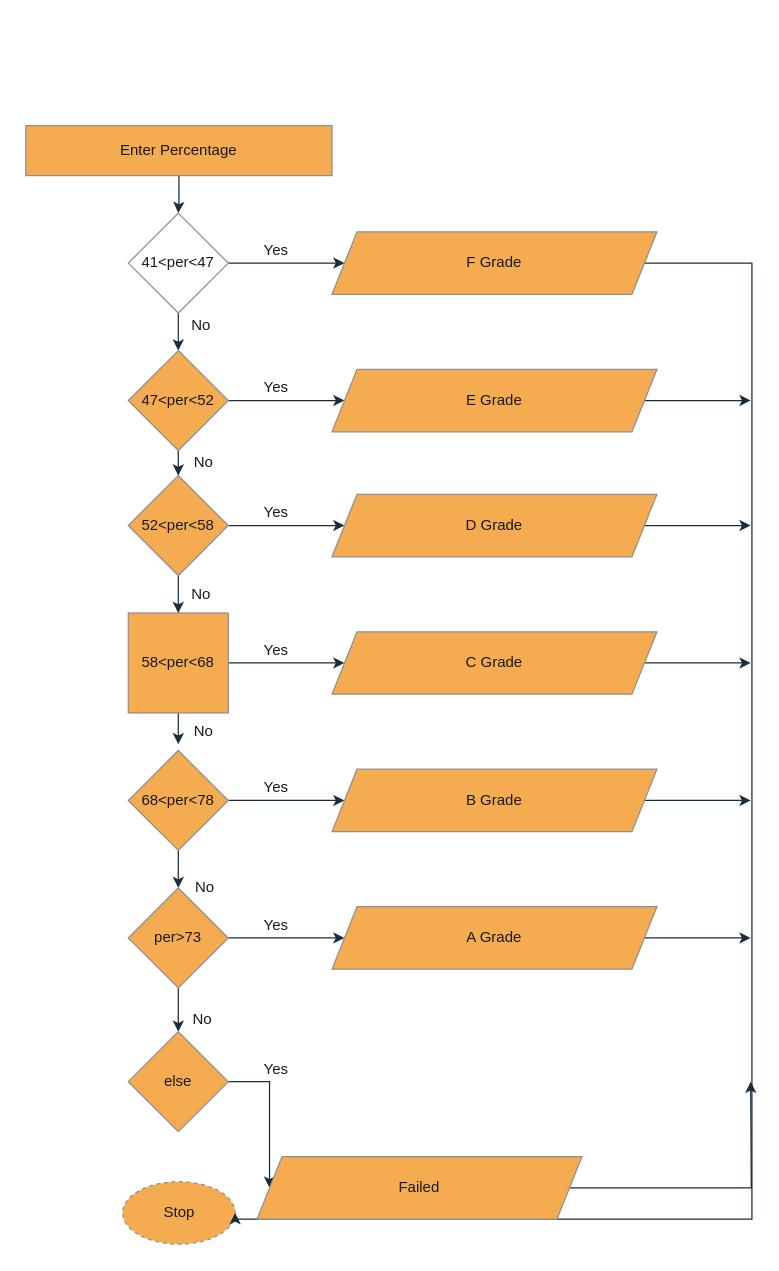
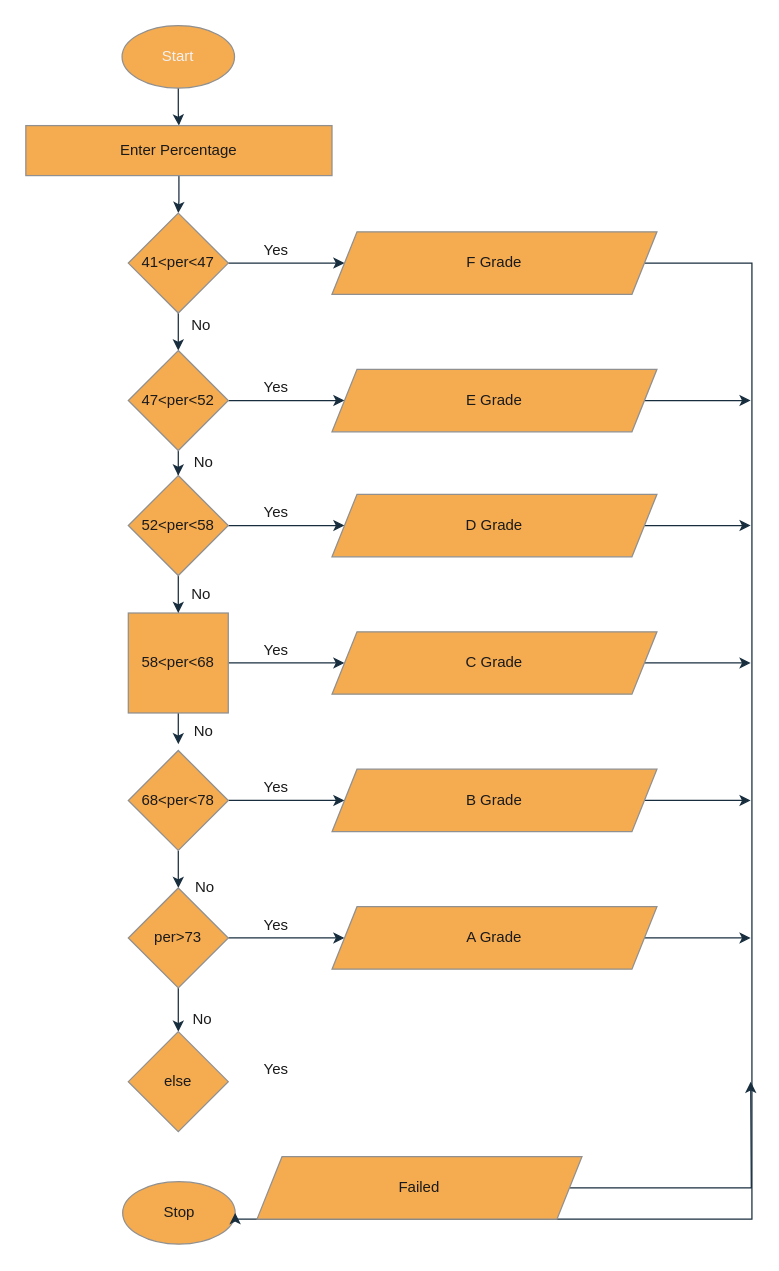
none -> (178, 57)
none -> (178, 102)
(178, 263) -> (178, 263)
(269, 1110) -> none
(179, 1213) -> (179, 1213)
